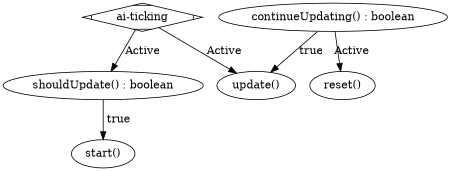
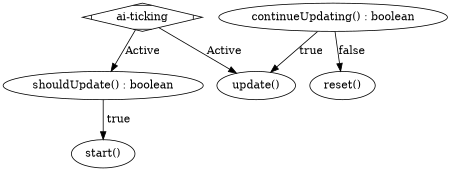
(352, 51) -> (352, 51)
